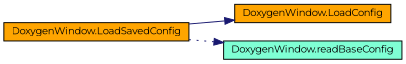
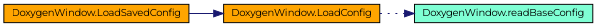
(201, 41) -> (392, 13)
